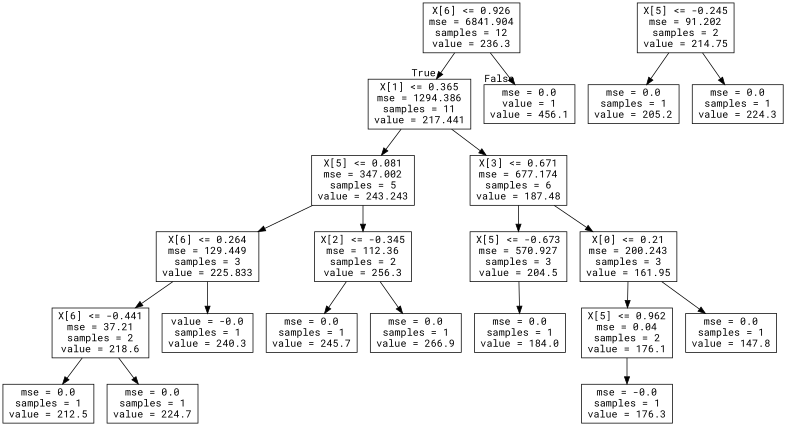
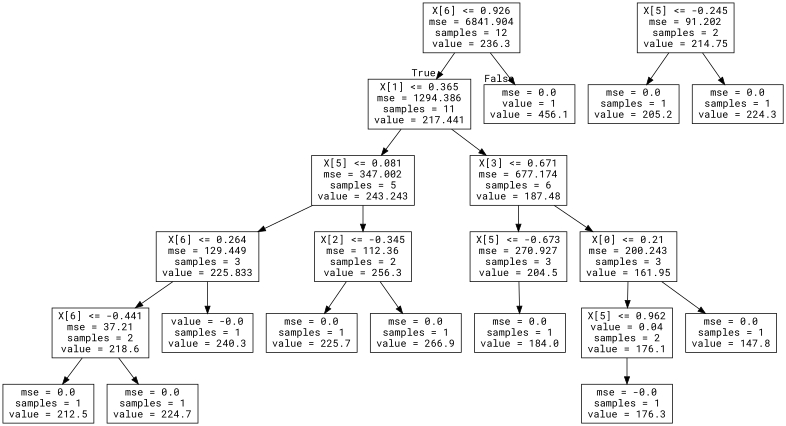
(518, 257) -> (518, 257)
(312, 333) -> (312, 333)
(627, 333) -> (627, 333)
